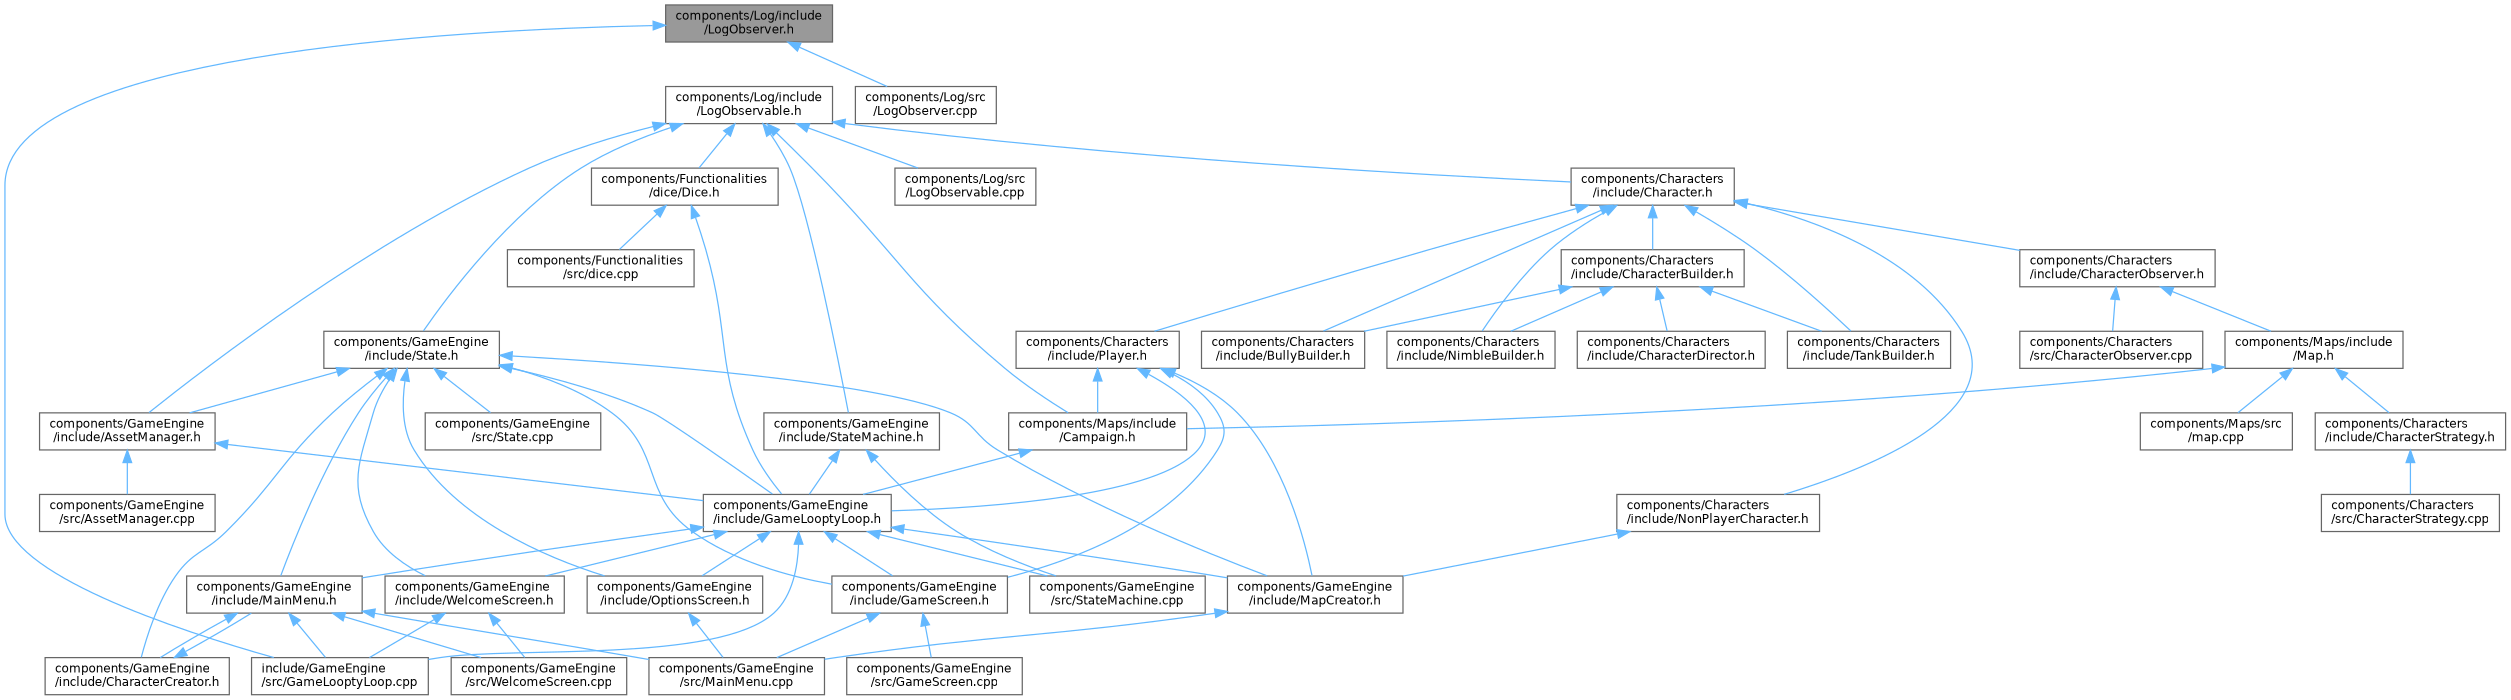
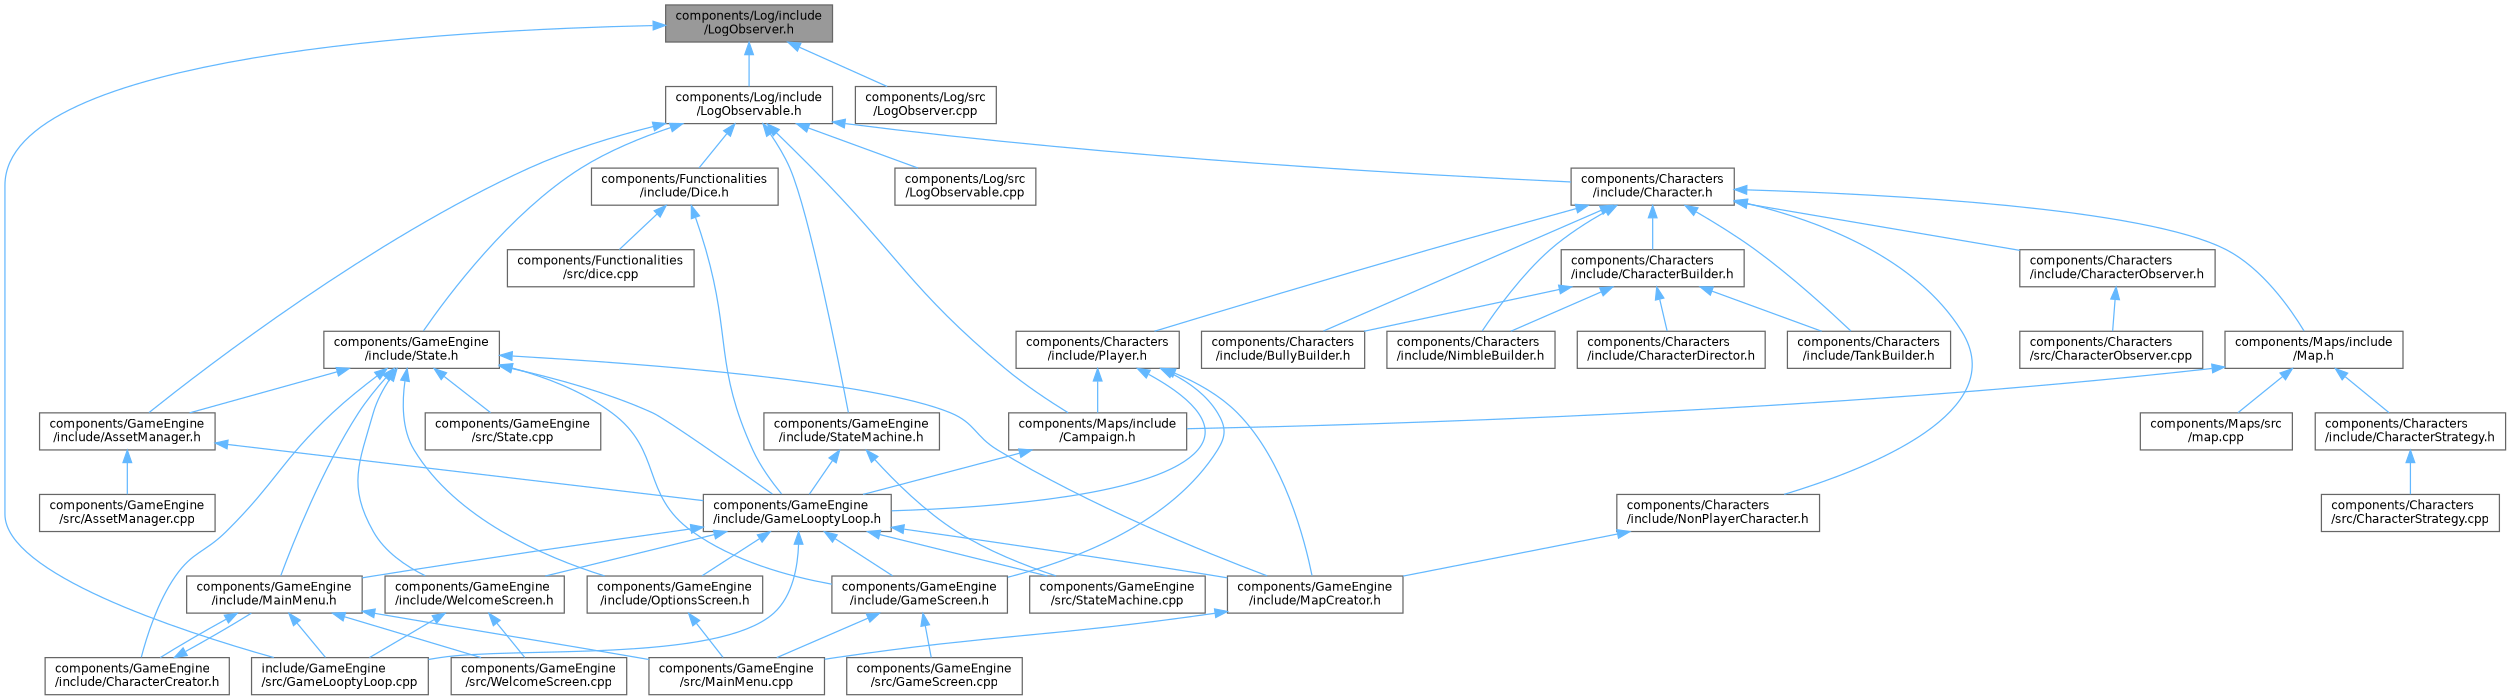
none -> (749, 71)
(685, 187) -> (685, 187)
(2222, 311) -> (2046, 210)
